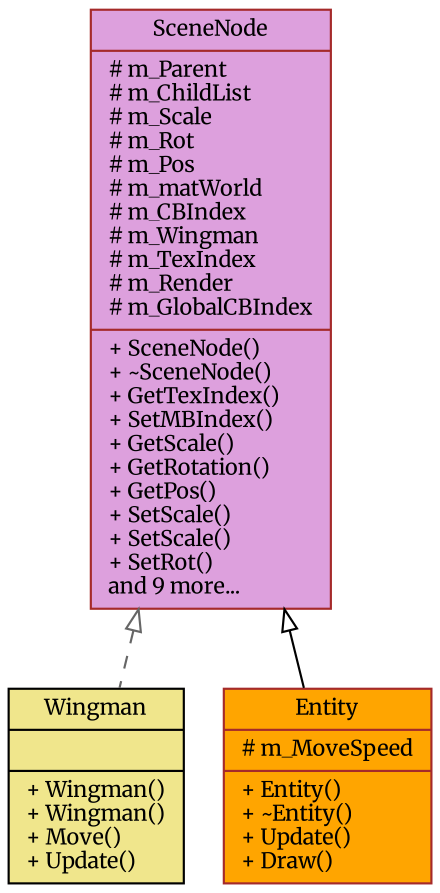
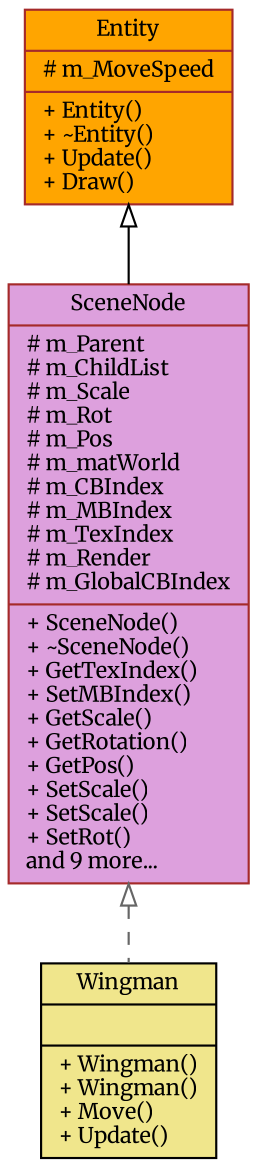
(184, 237) -> (99, 511)
(297, 659) -> (129, 256)
